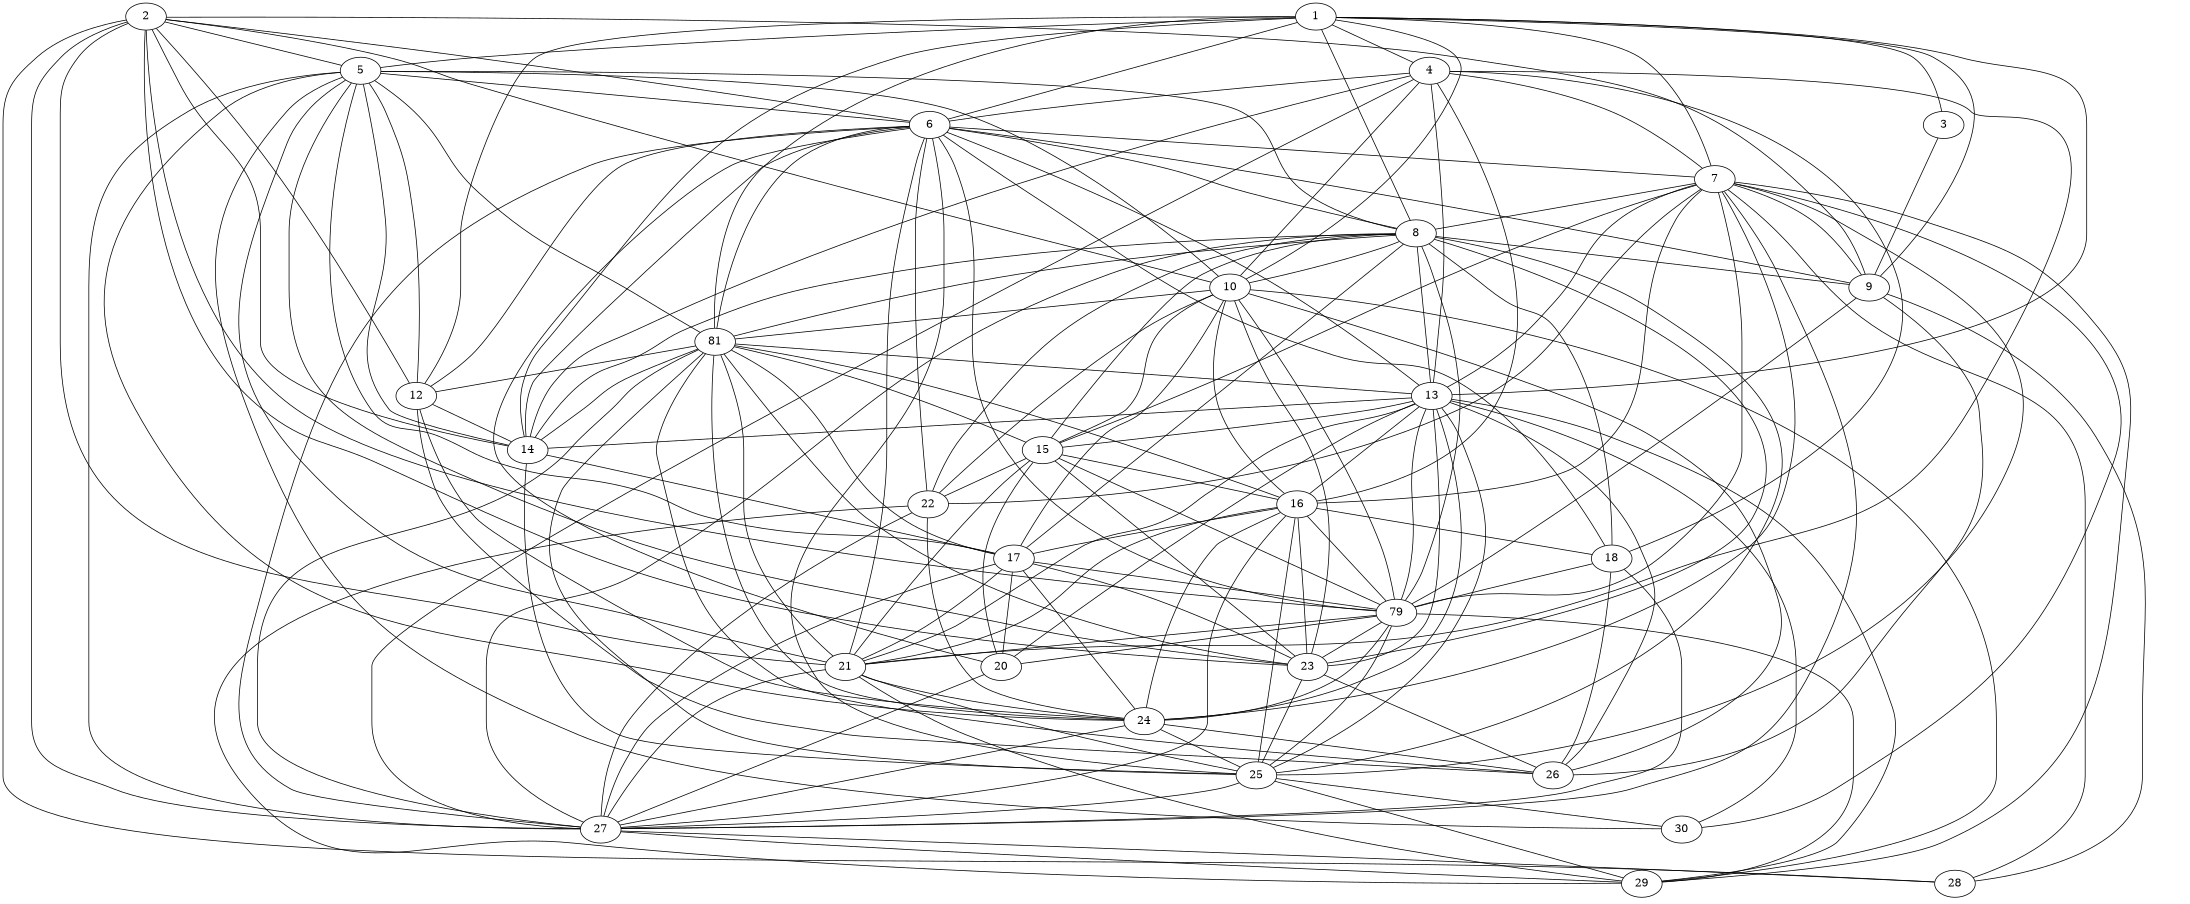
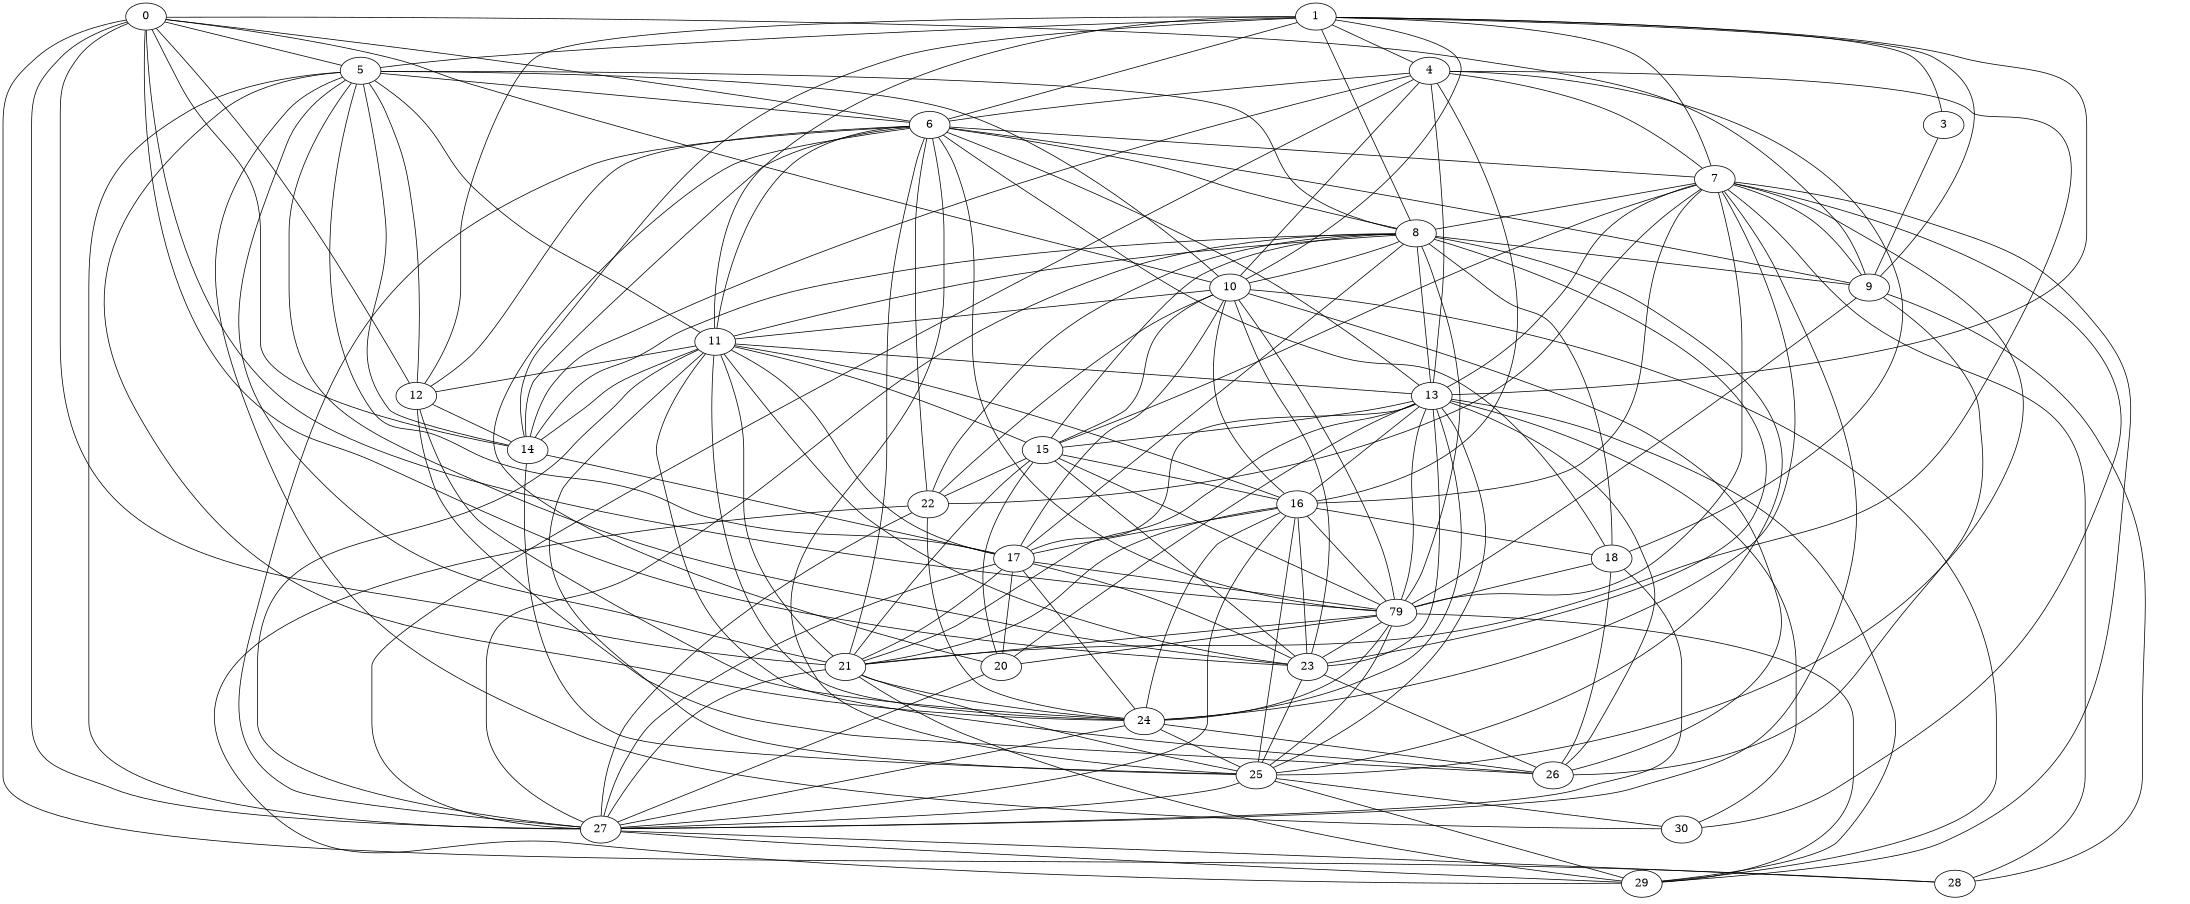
(146, 17) -> (146, 17)
(715, 342) -> (715, 342)
(1001, 422) -> (1184, 440)
